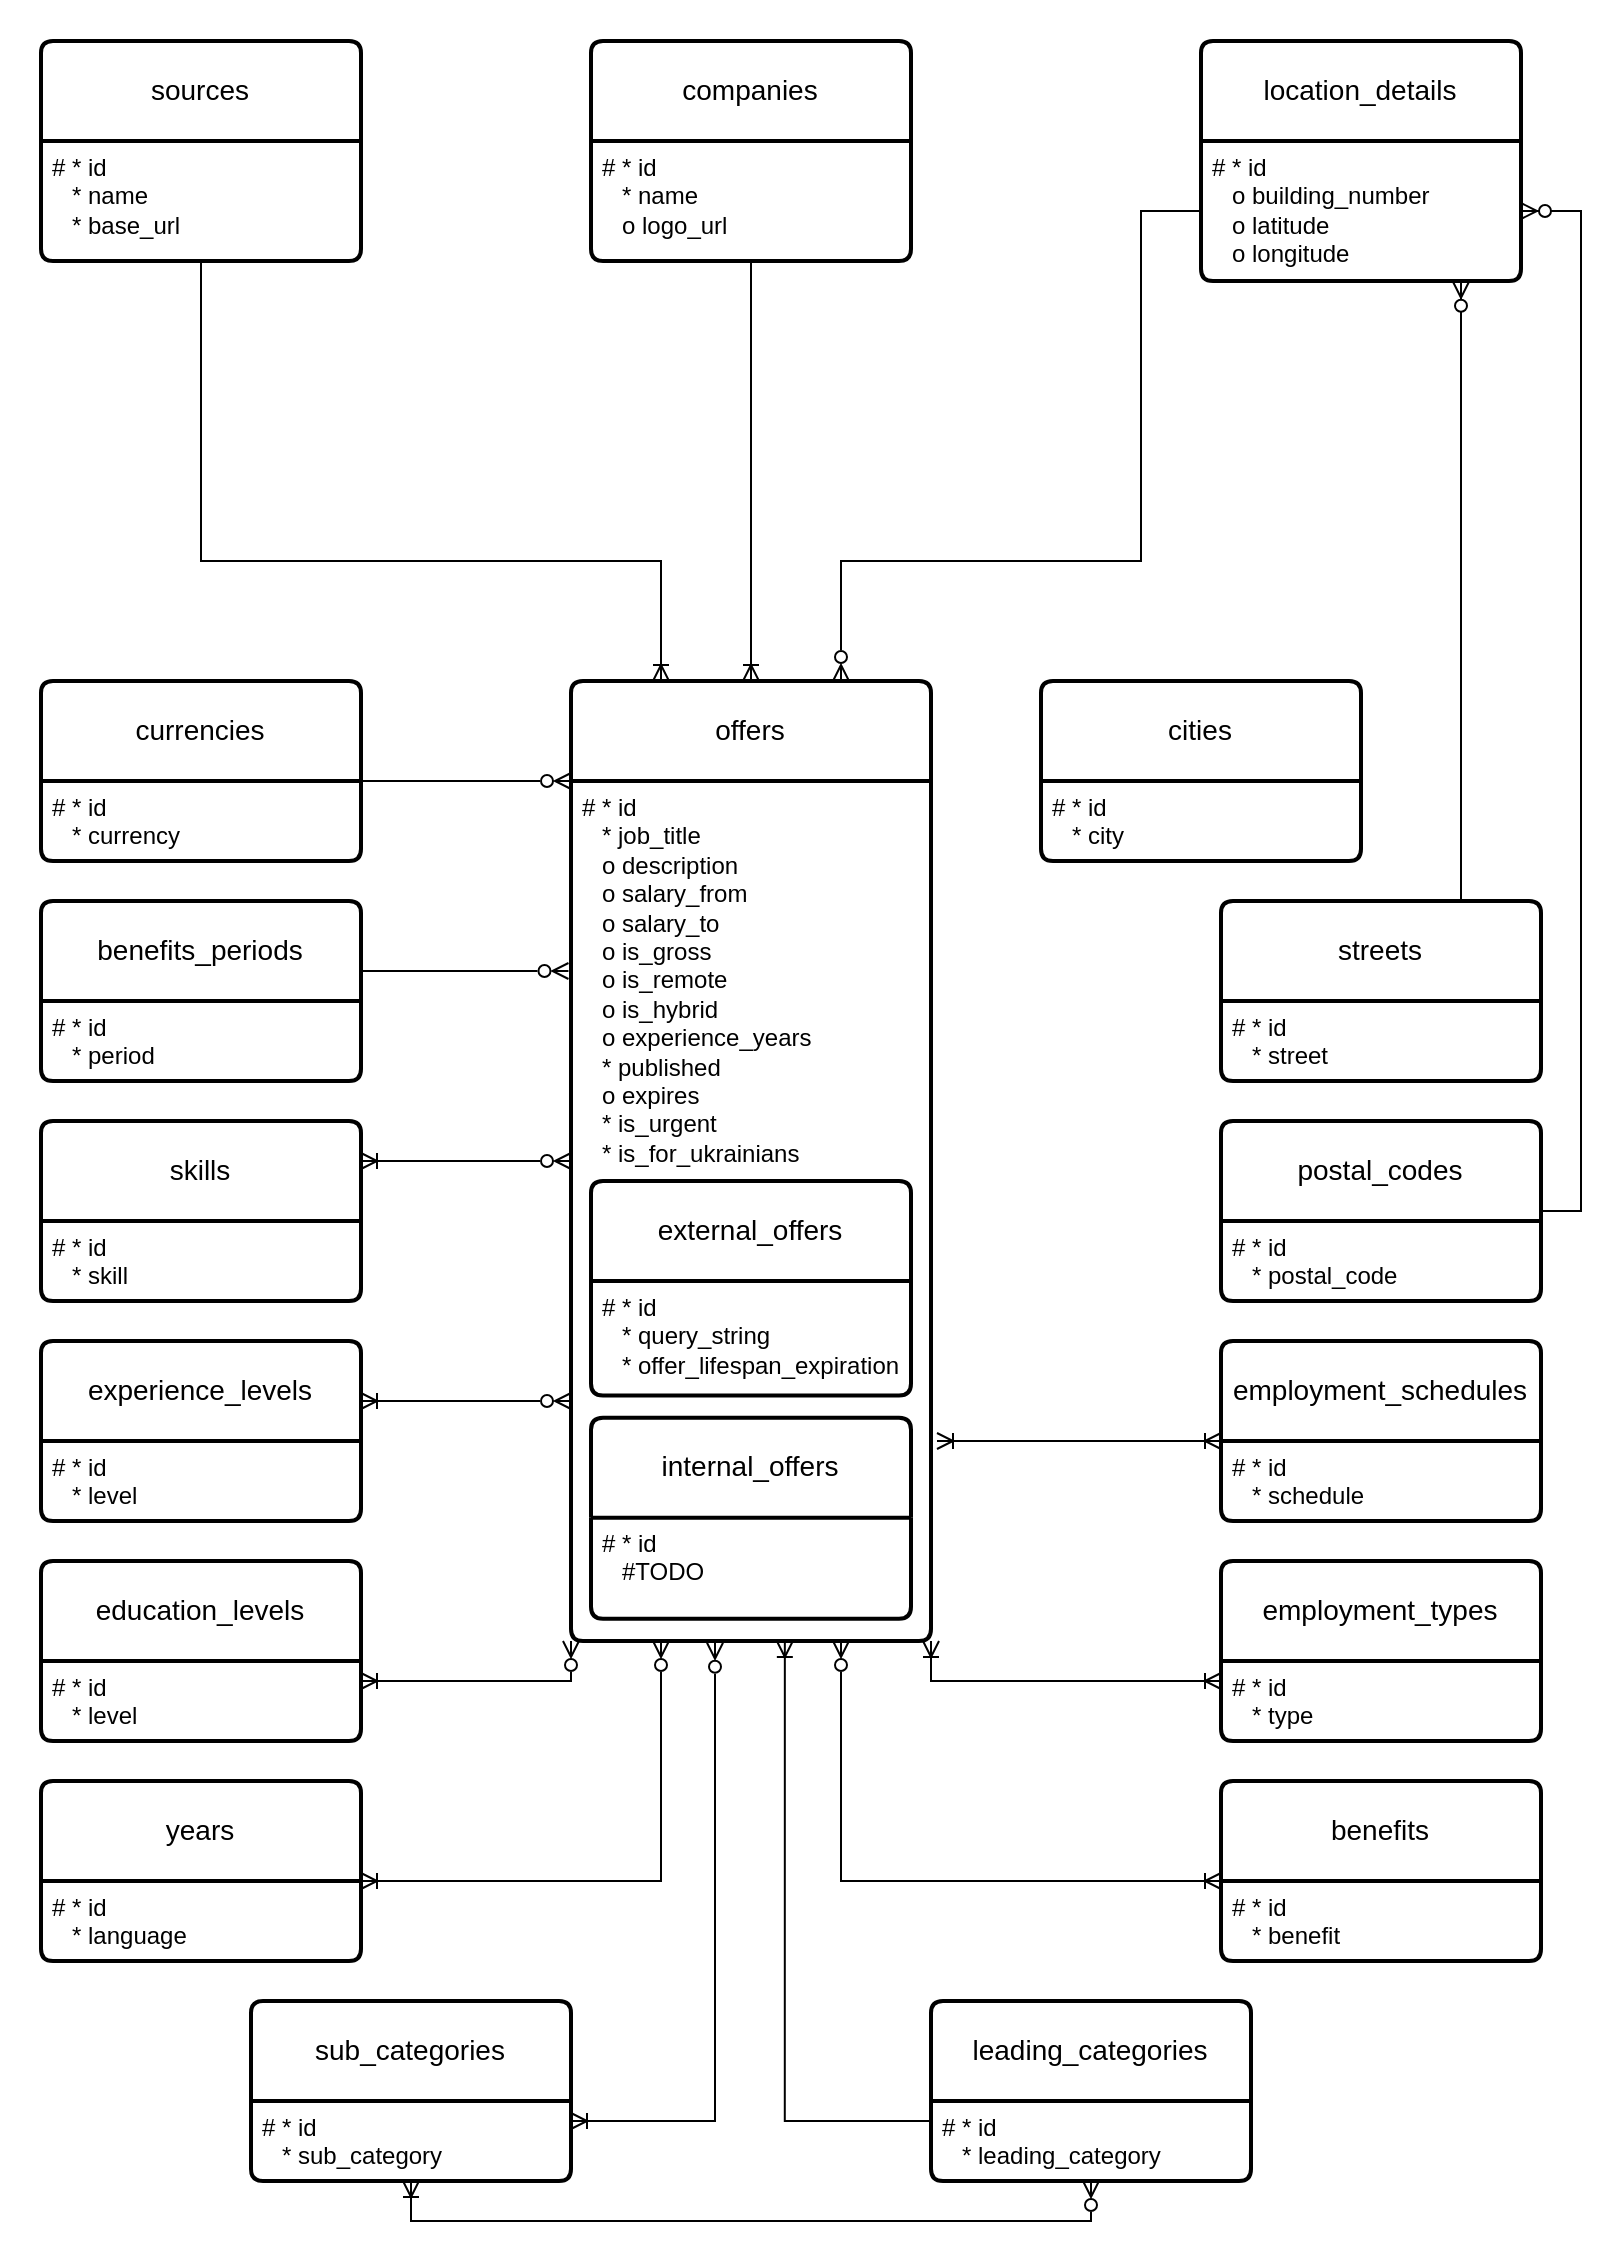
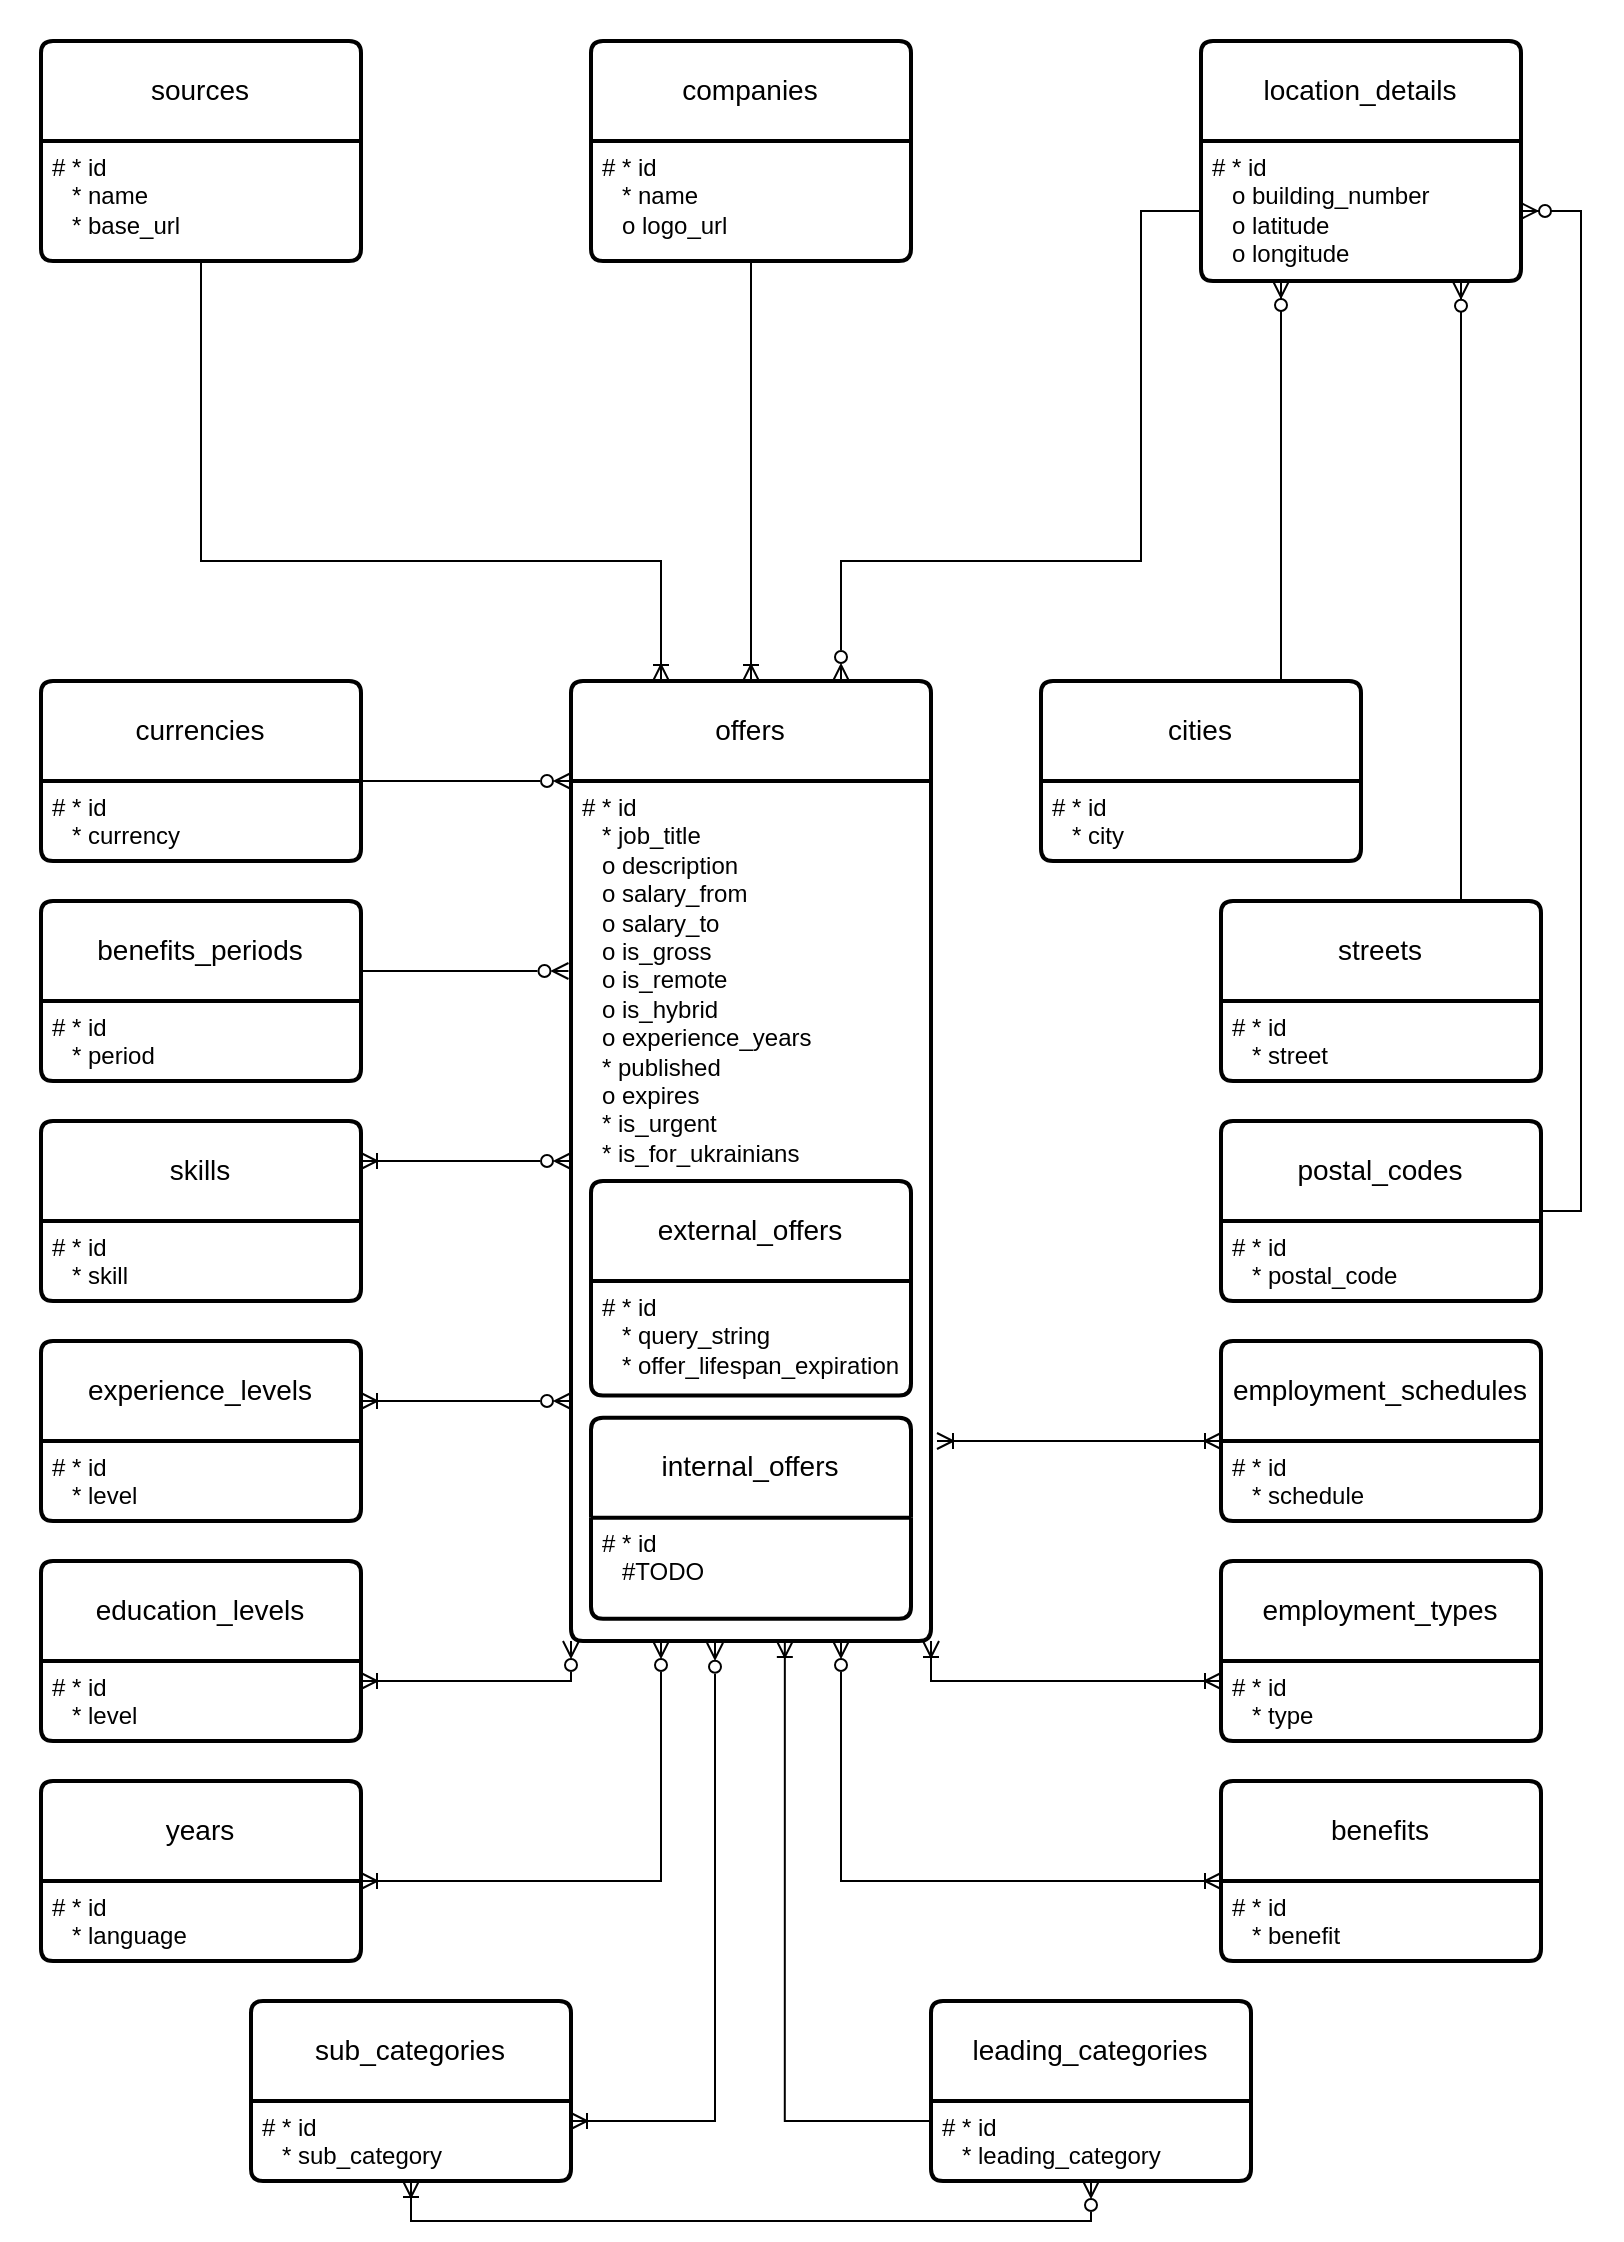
none -> (1281, 483)
